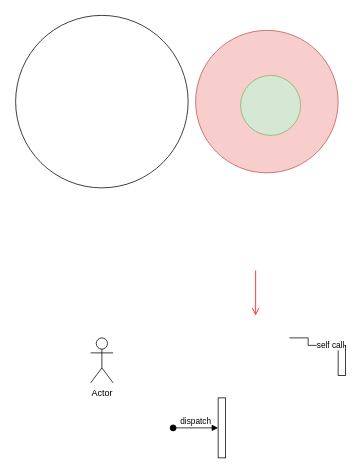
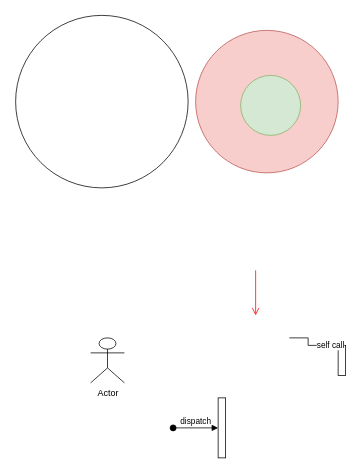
(102, 360) -> (107, 360)
